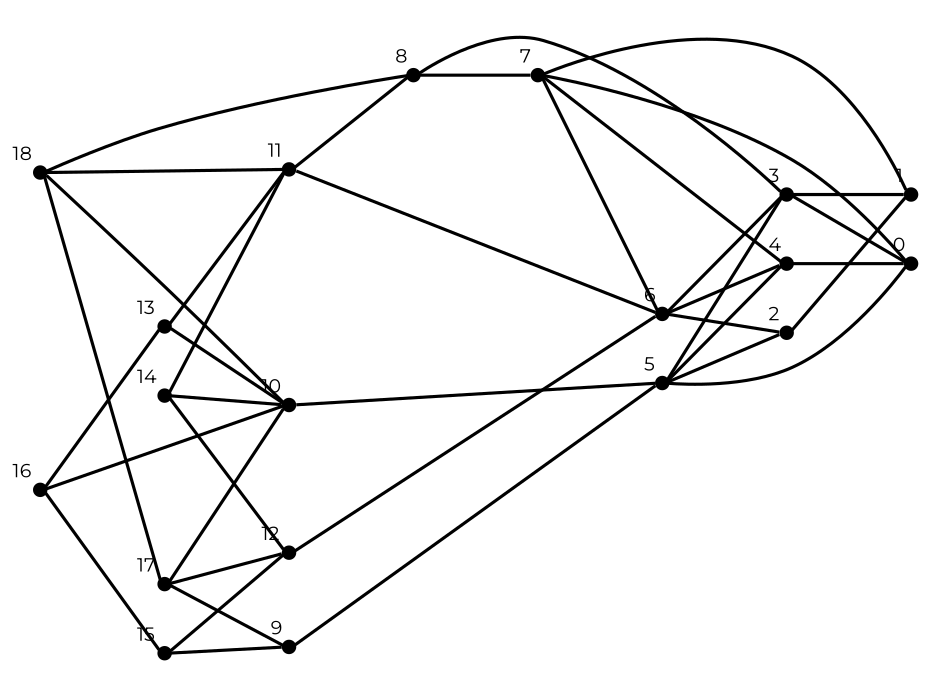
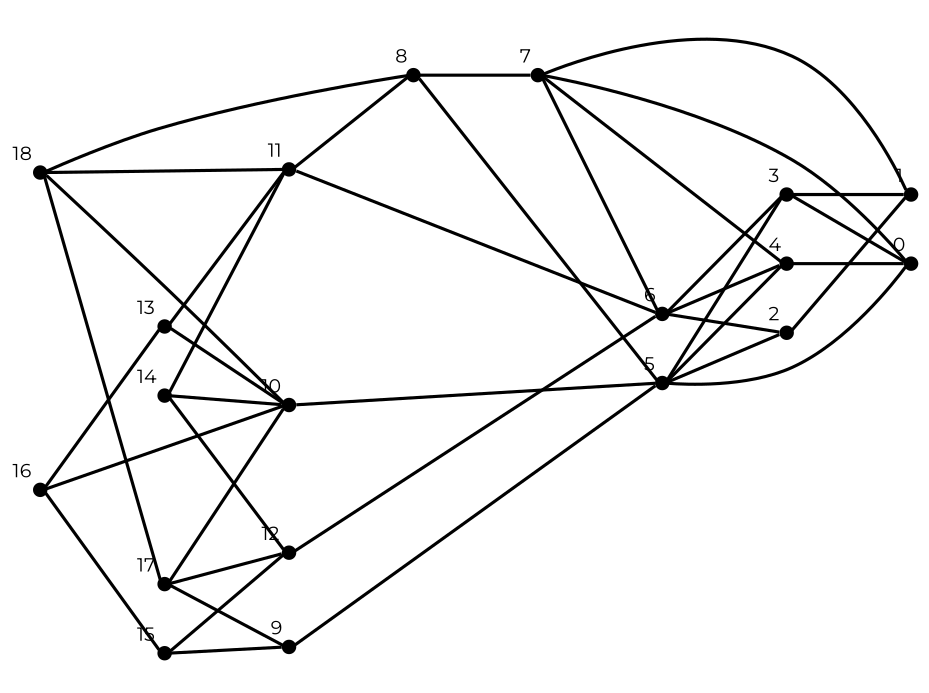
(556, 45) -> (538, 229)
